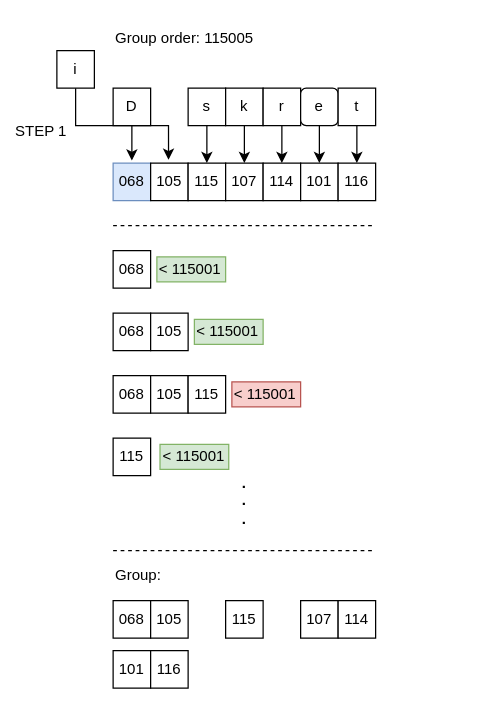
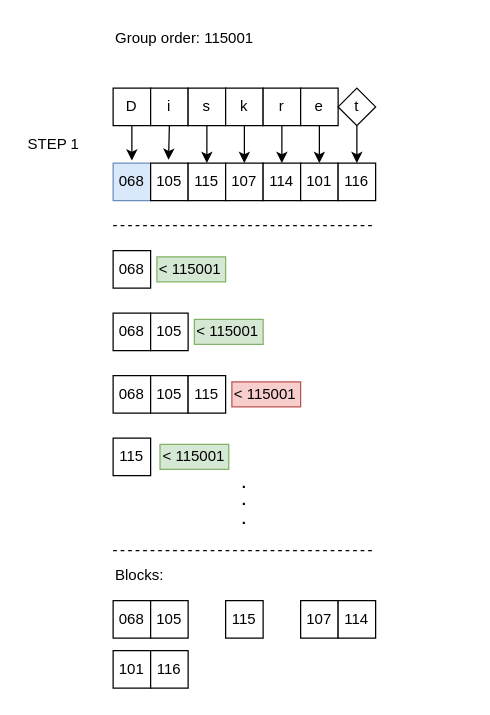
(190, 38) -> (190, 38)
(76, 69) -> (169, 107)
(319, 107) -> (319, 107)
(357, 107) -> (357, 107)
(44, 132) -> (57, 144)
(139, 576) -> (141, 576)
